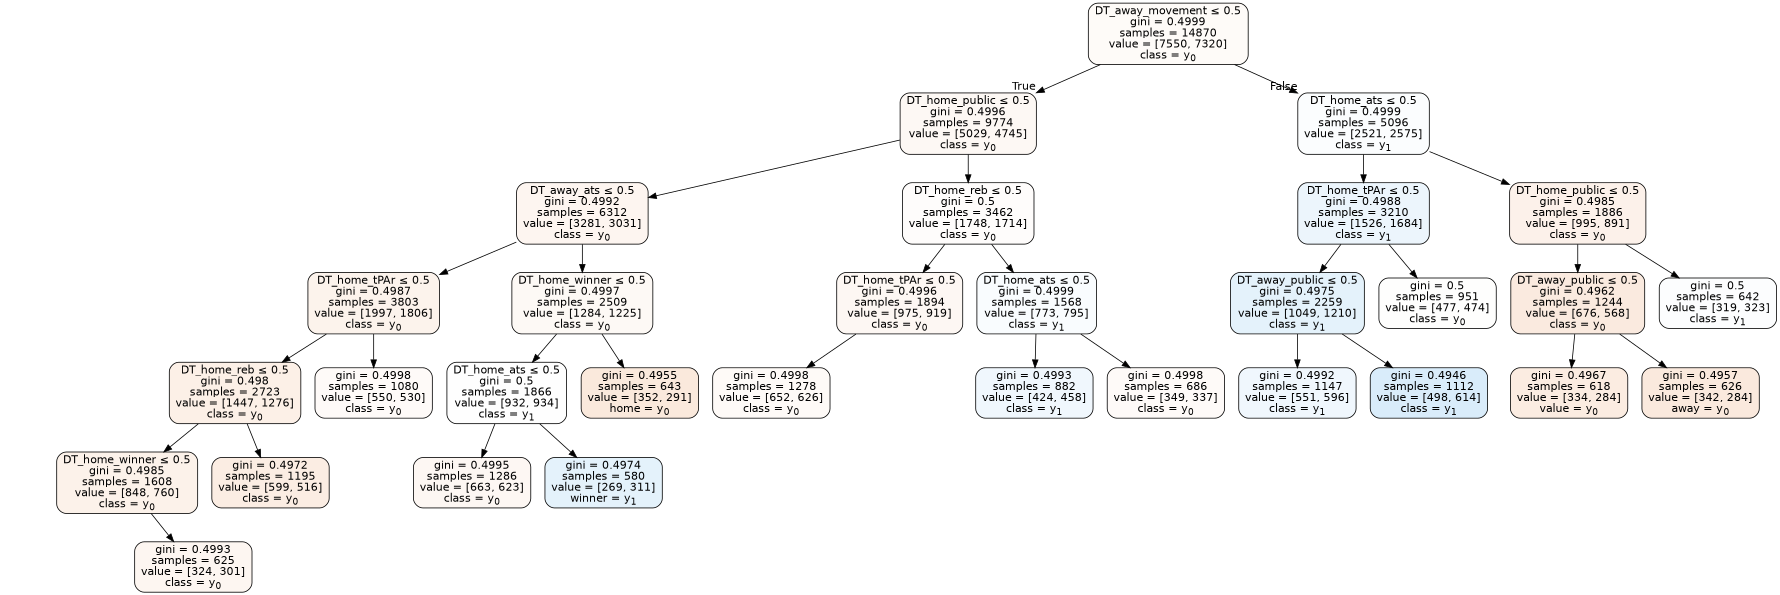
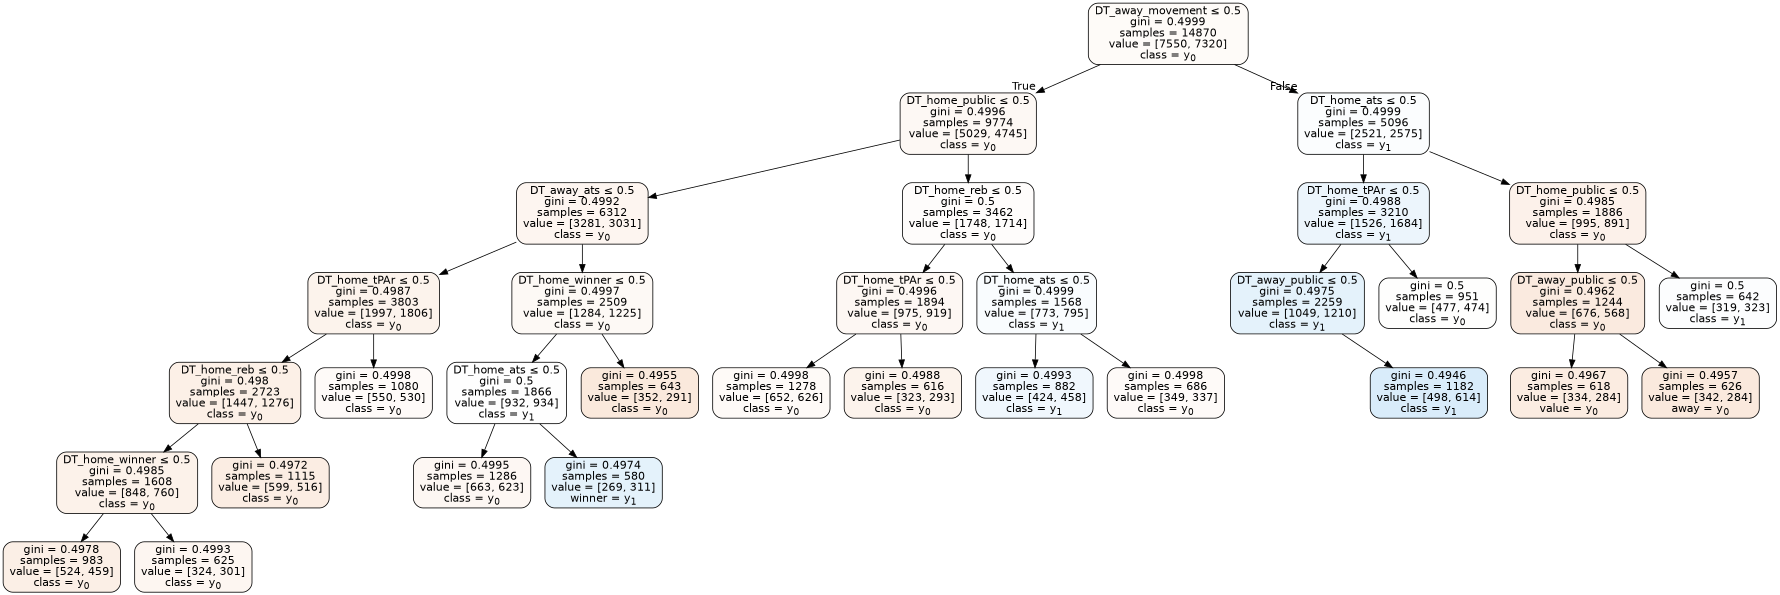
(1429, 387) -> (1429, 387)
none -> (903, 393)
(1297, 393) -> none
(637, 409) -> (637, 409)
(271, 476) -> (271, 476)
none -> (62, 567)
